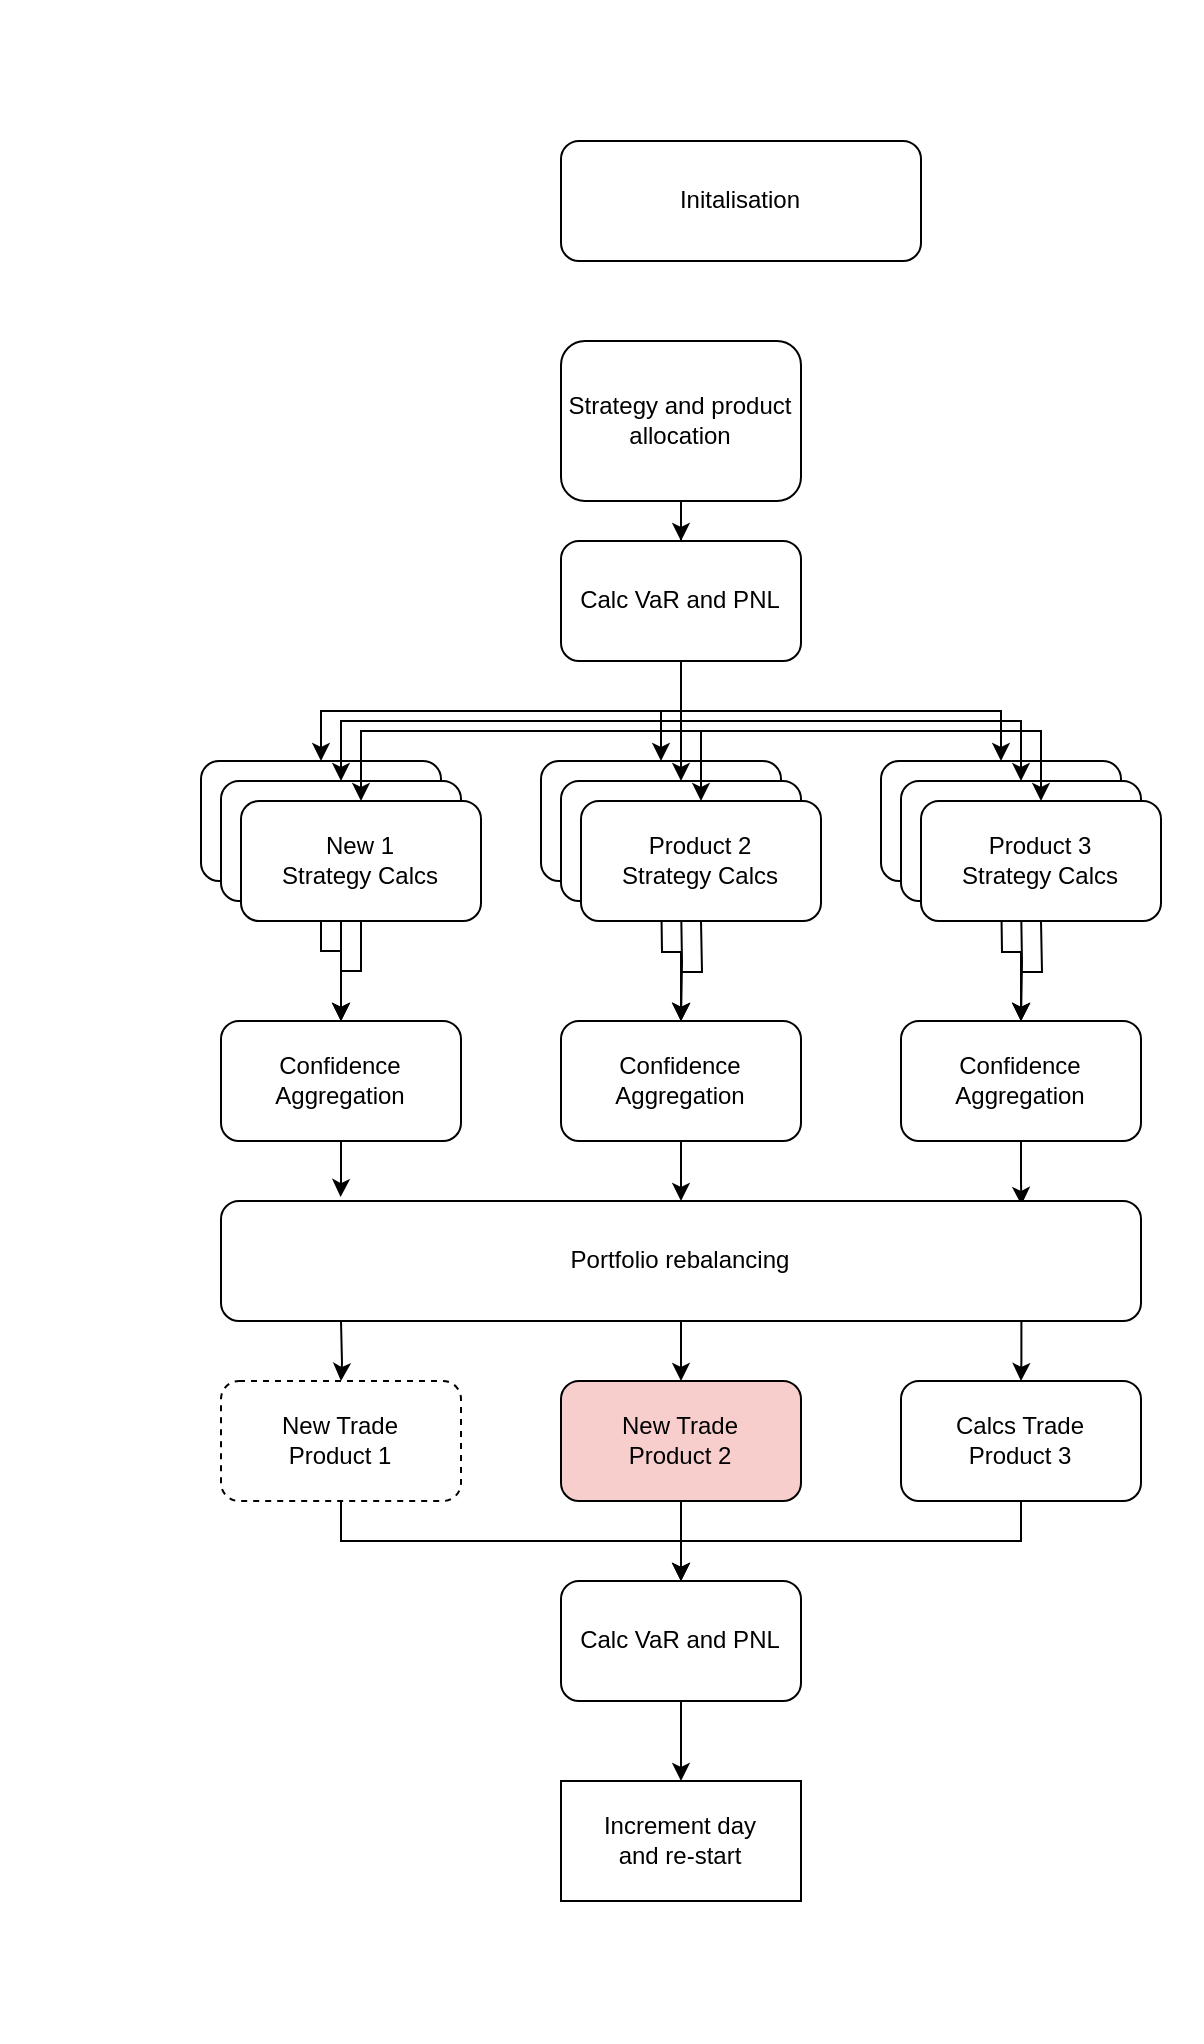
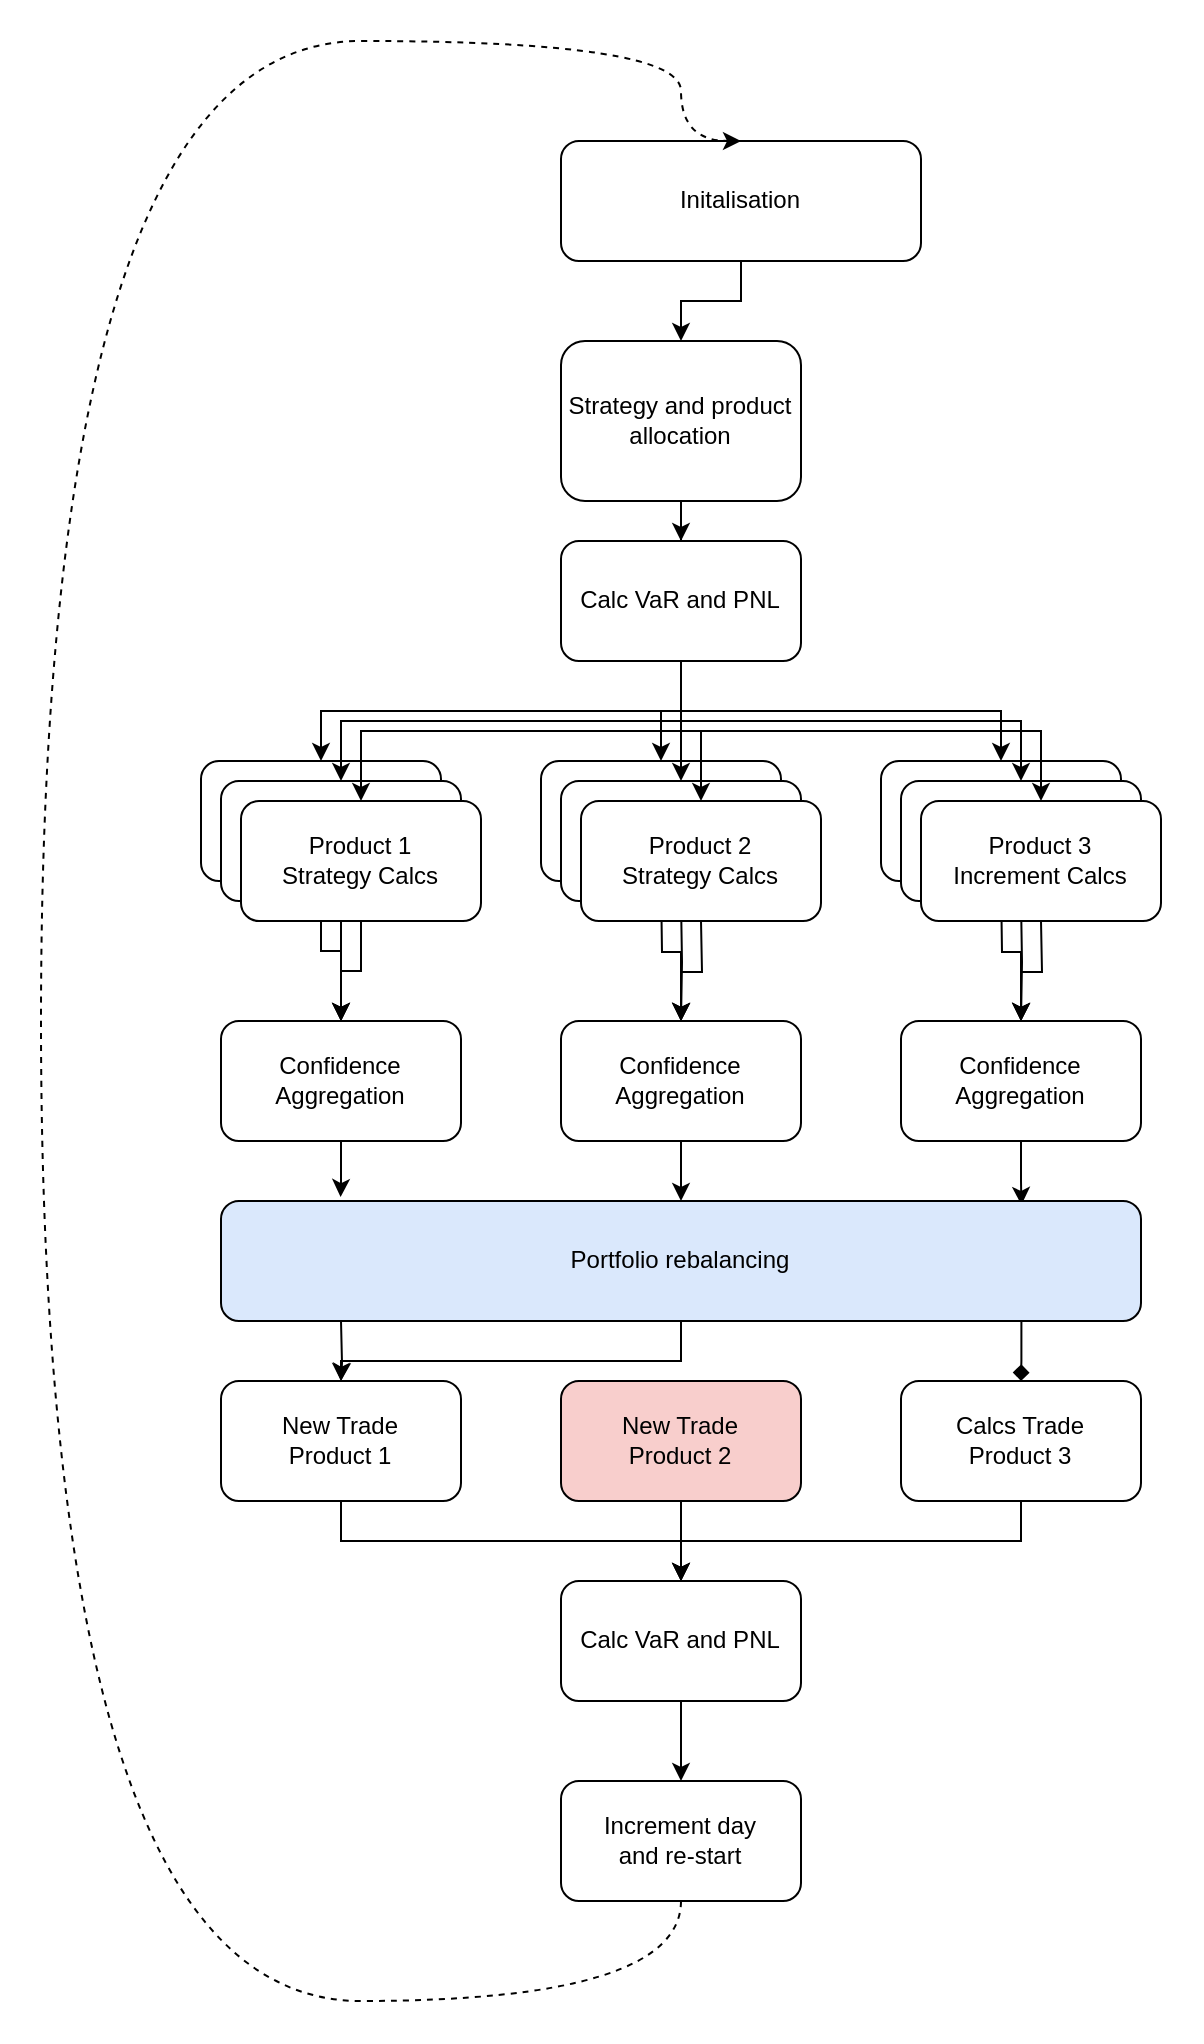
none -> (718, 301)
(361, 861) -> (361, 861)
(1041, 861) -> (1041, 861)
none -> (45, 1213)
(681, 1261) -> (681, 1261)
(681, 1363) -> (515, 1361)
(1021, 1365) -> (1021, 1364)
(341, 1441) -> (341, 1441)
(681, 1841) -> (681, 1841)
